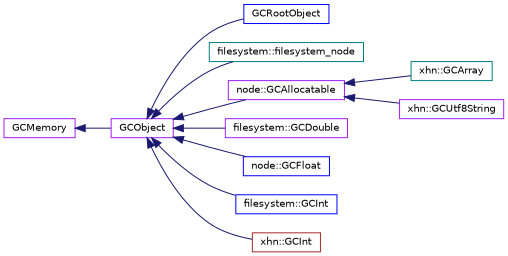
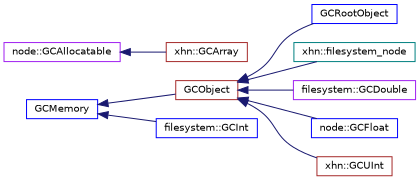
(286, 52) -> (354, 52)
(452, 71) -> (207, 52)
(214, 108) -> none
(452, 109) -> none
(40, 128) -> (62, 109)
(142, 128) -> (207, 90)
(194, 176) -> (132, 118)
(286, 242) -> (354, 166)
